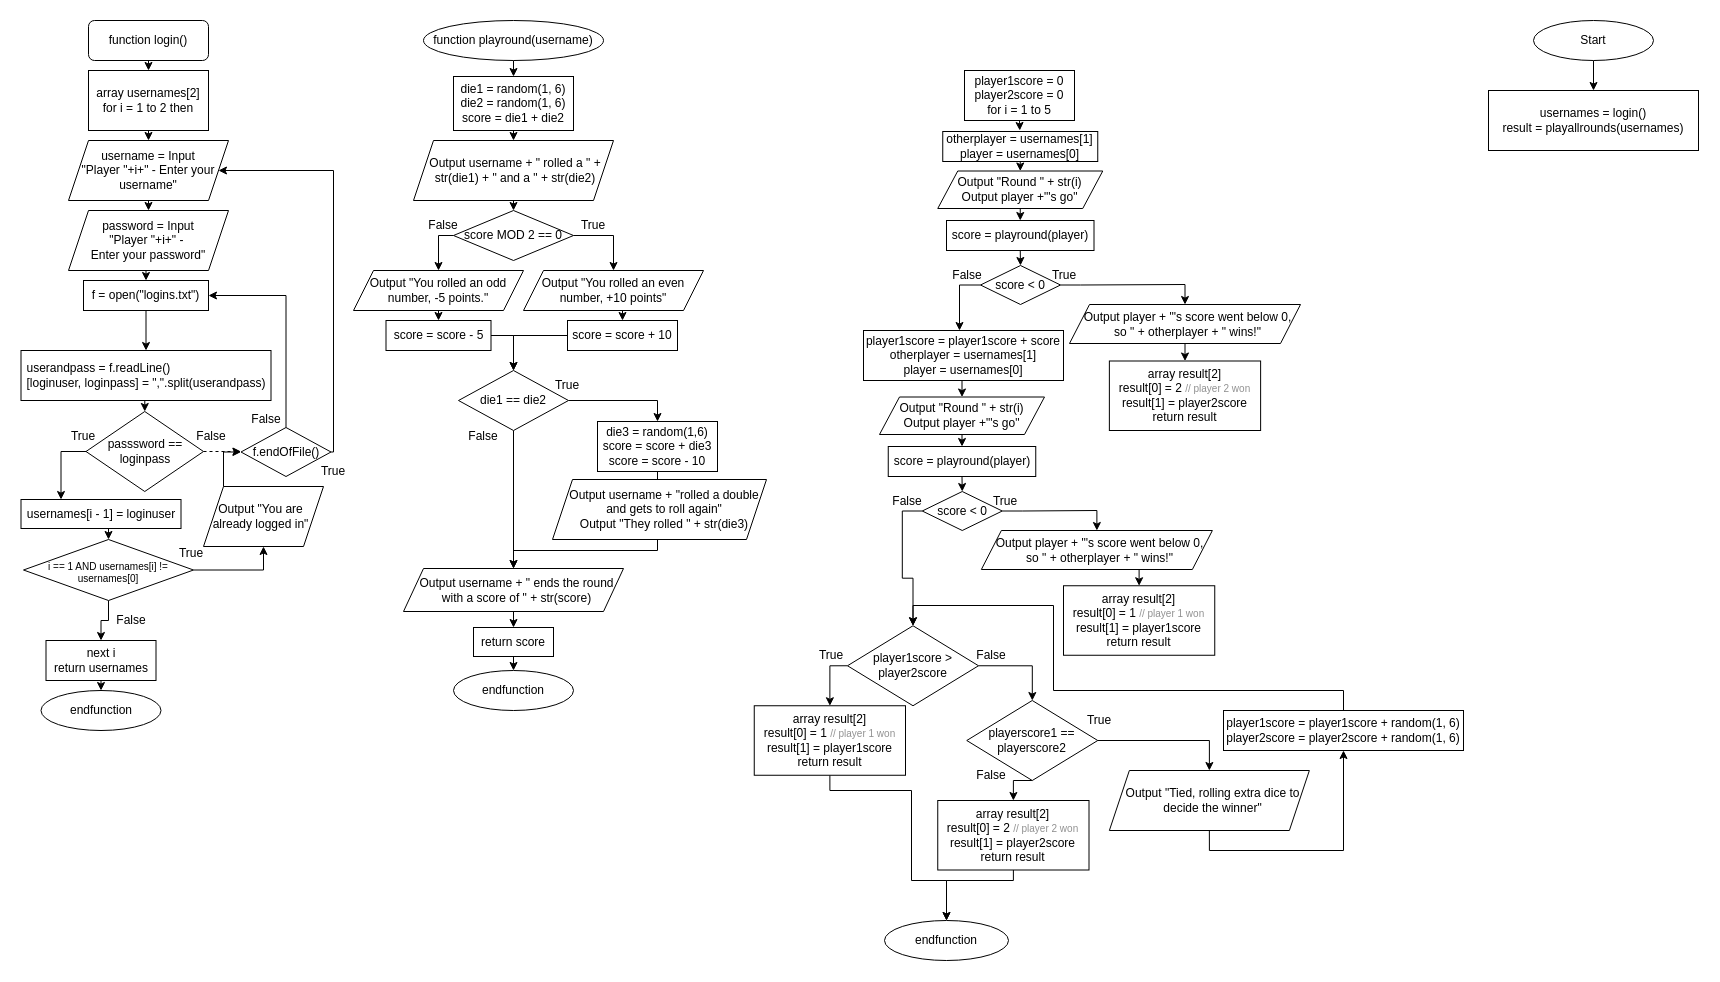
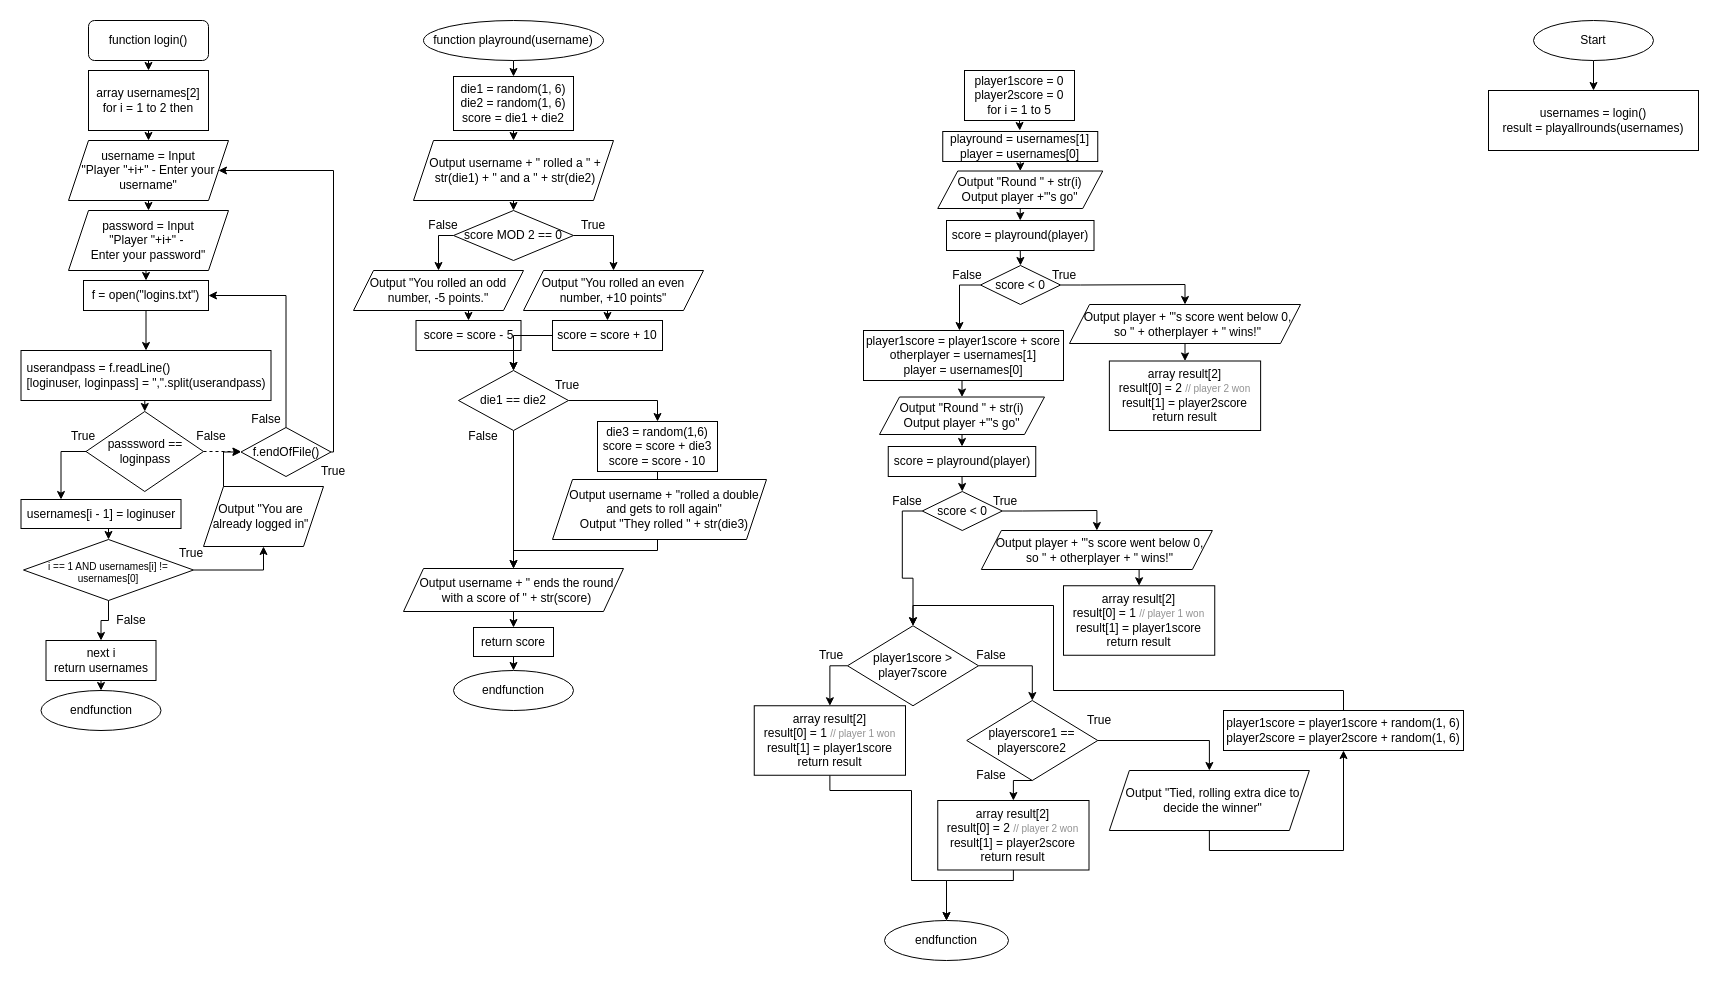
(1020, 147) -> (1020, 147)
(439, 336) -> (469, 336)
(623, 336) -> (608, 336)
(913, 666) -> (913, 666)
